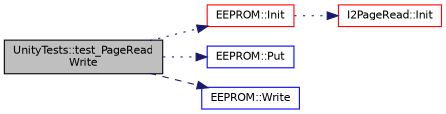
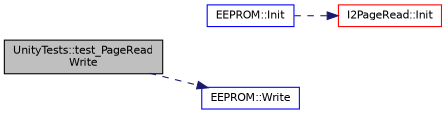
(251, 16) -> (251, 16)
(311, 16) -> (311, 16)
(174, 35) -> none
(251, 57) -> none
